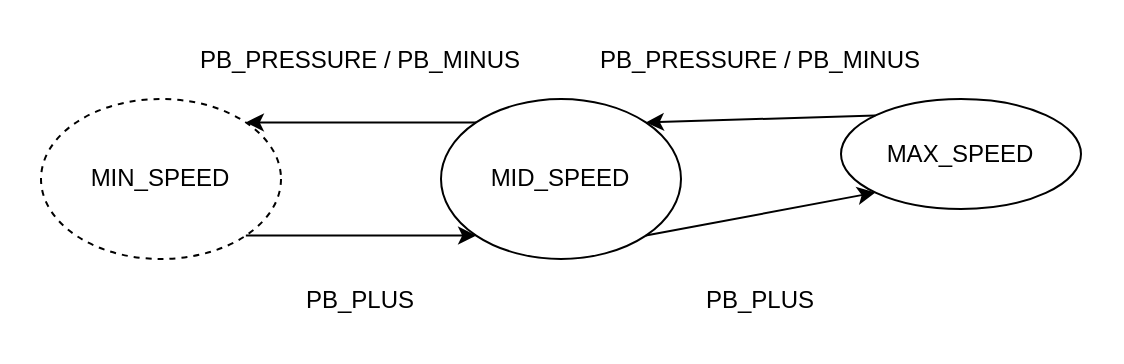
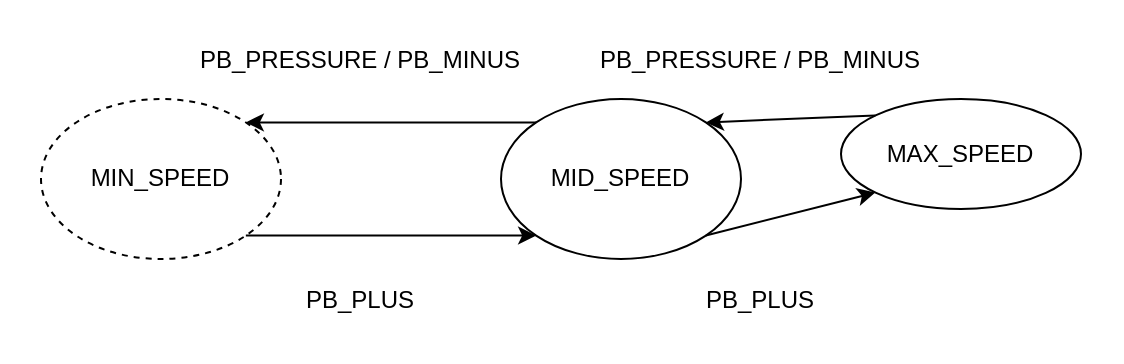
(561, 179) -> (621, 179)
